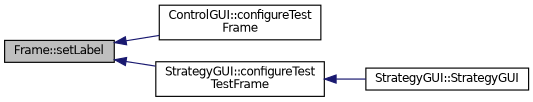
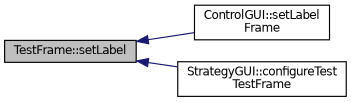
(240, 23) -> (262, 23)
(59, 51) -> (70, 51)
(447, 79) -> none
